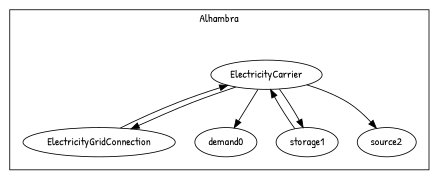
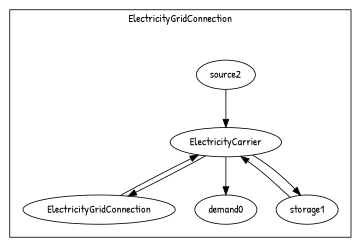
(219, 19) -> (180, 19)
(338, 97) -> (226, 107)
